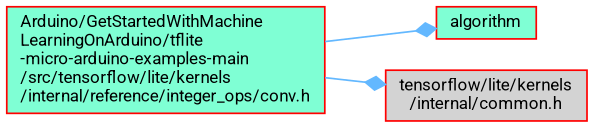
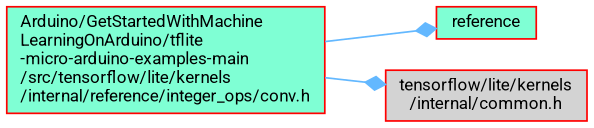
(486, 23) -> (486, 23)
